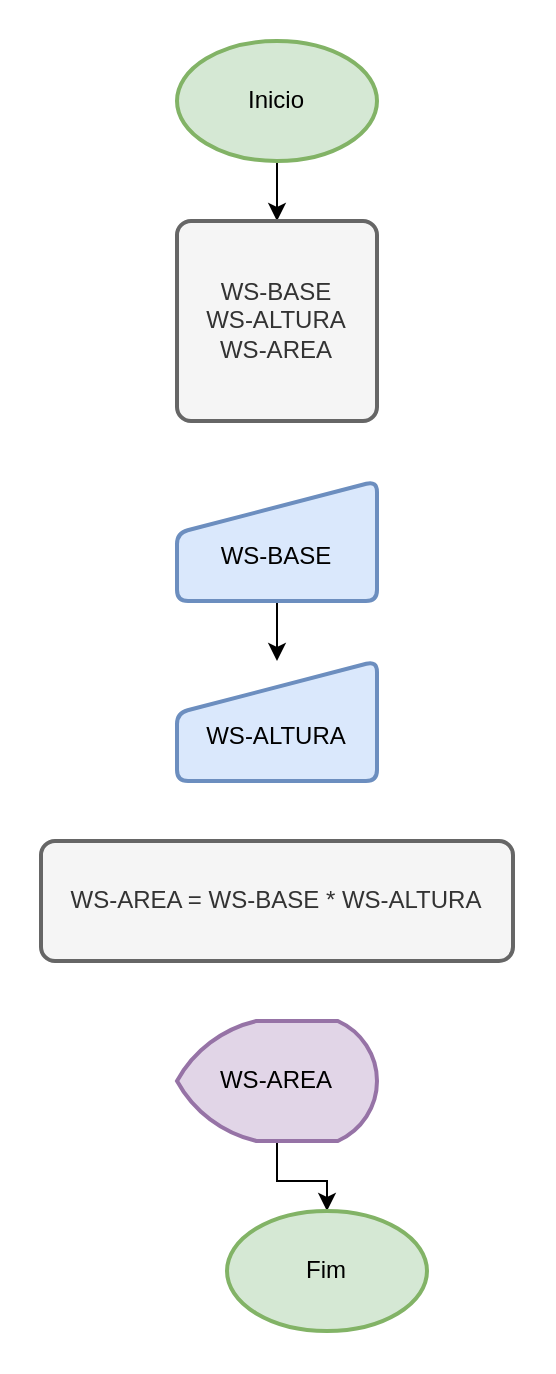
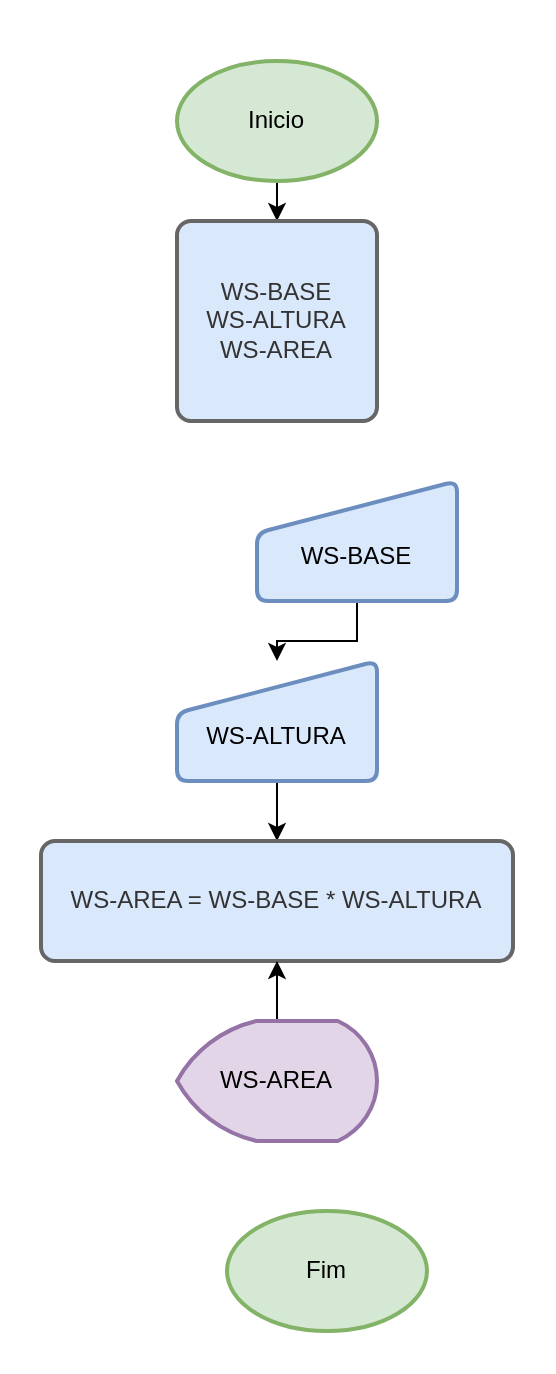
(277, 101) -> (277, 121)
(277, 321) -> (277, 321)
(277, 541) -> (357, 541)
none -> (277, 818)
(277, 901) -> (277, 901)
(290, 1181) -> (277, 985)
